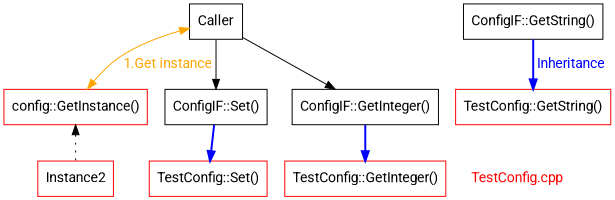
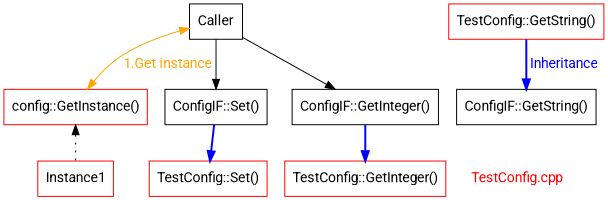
(533, 59) -> (526, 59)
(76, 179) -> (76, 179)
